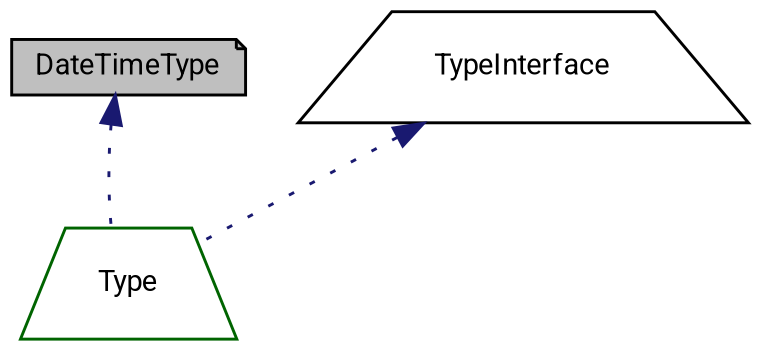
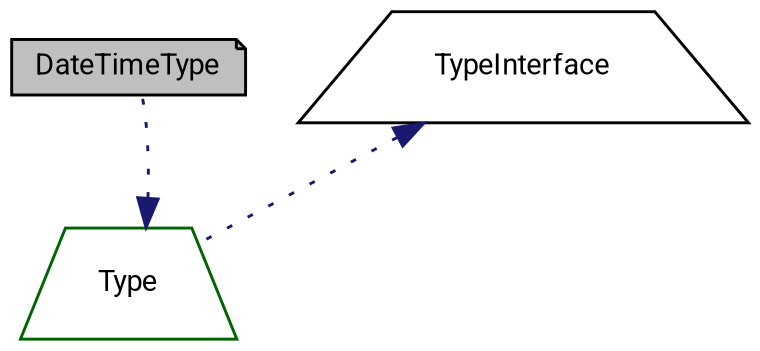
(109, 176) -> (148, 146)
